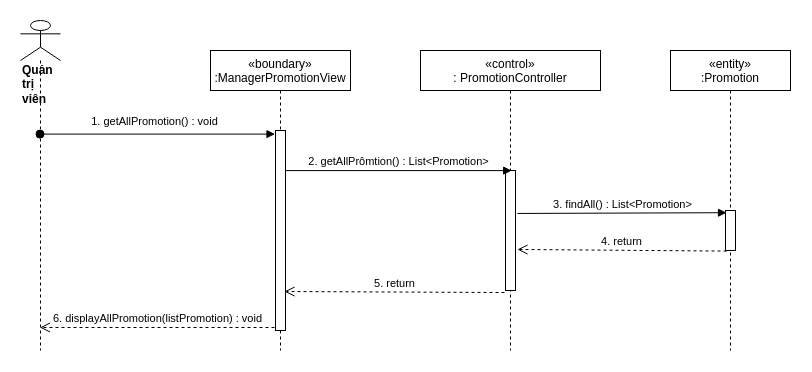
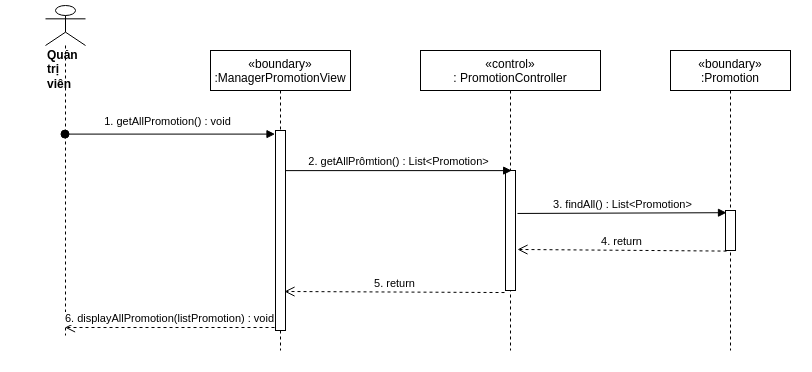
(730, 64) -> (730, 64)
(41, 186) -> (66, 171)
